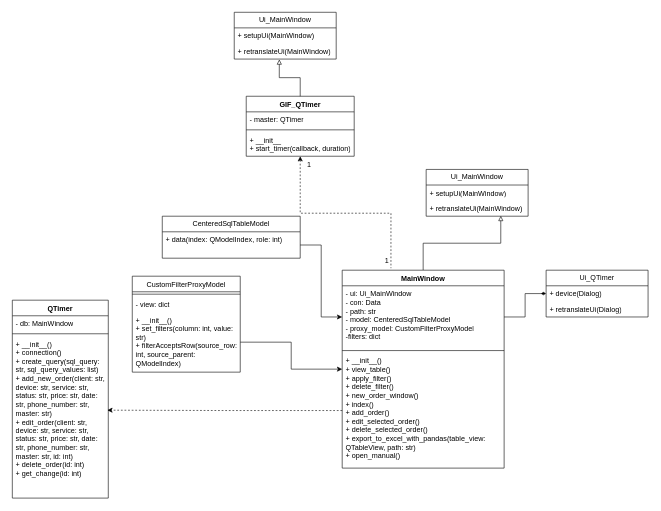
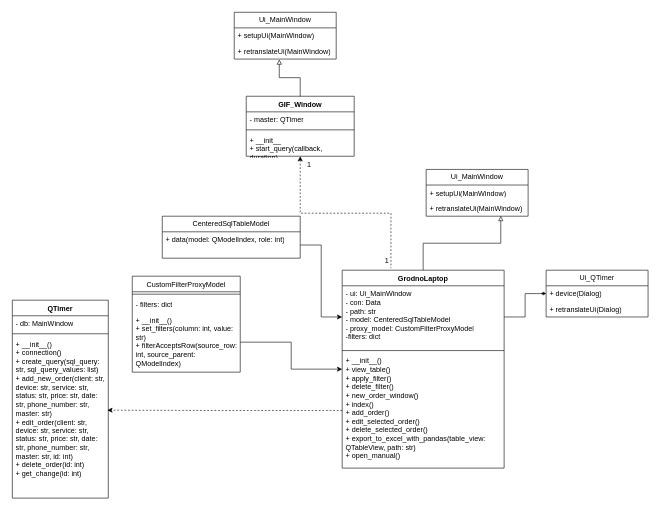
(300, 105) -> (300, 105)
(301, 149) -> (301, 149)
(230, 240) -> (230, 240)
(423, 279) -> (423, 279)
(155, 305) -> (161, 305)
